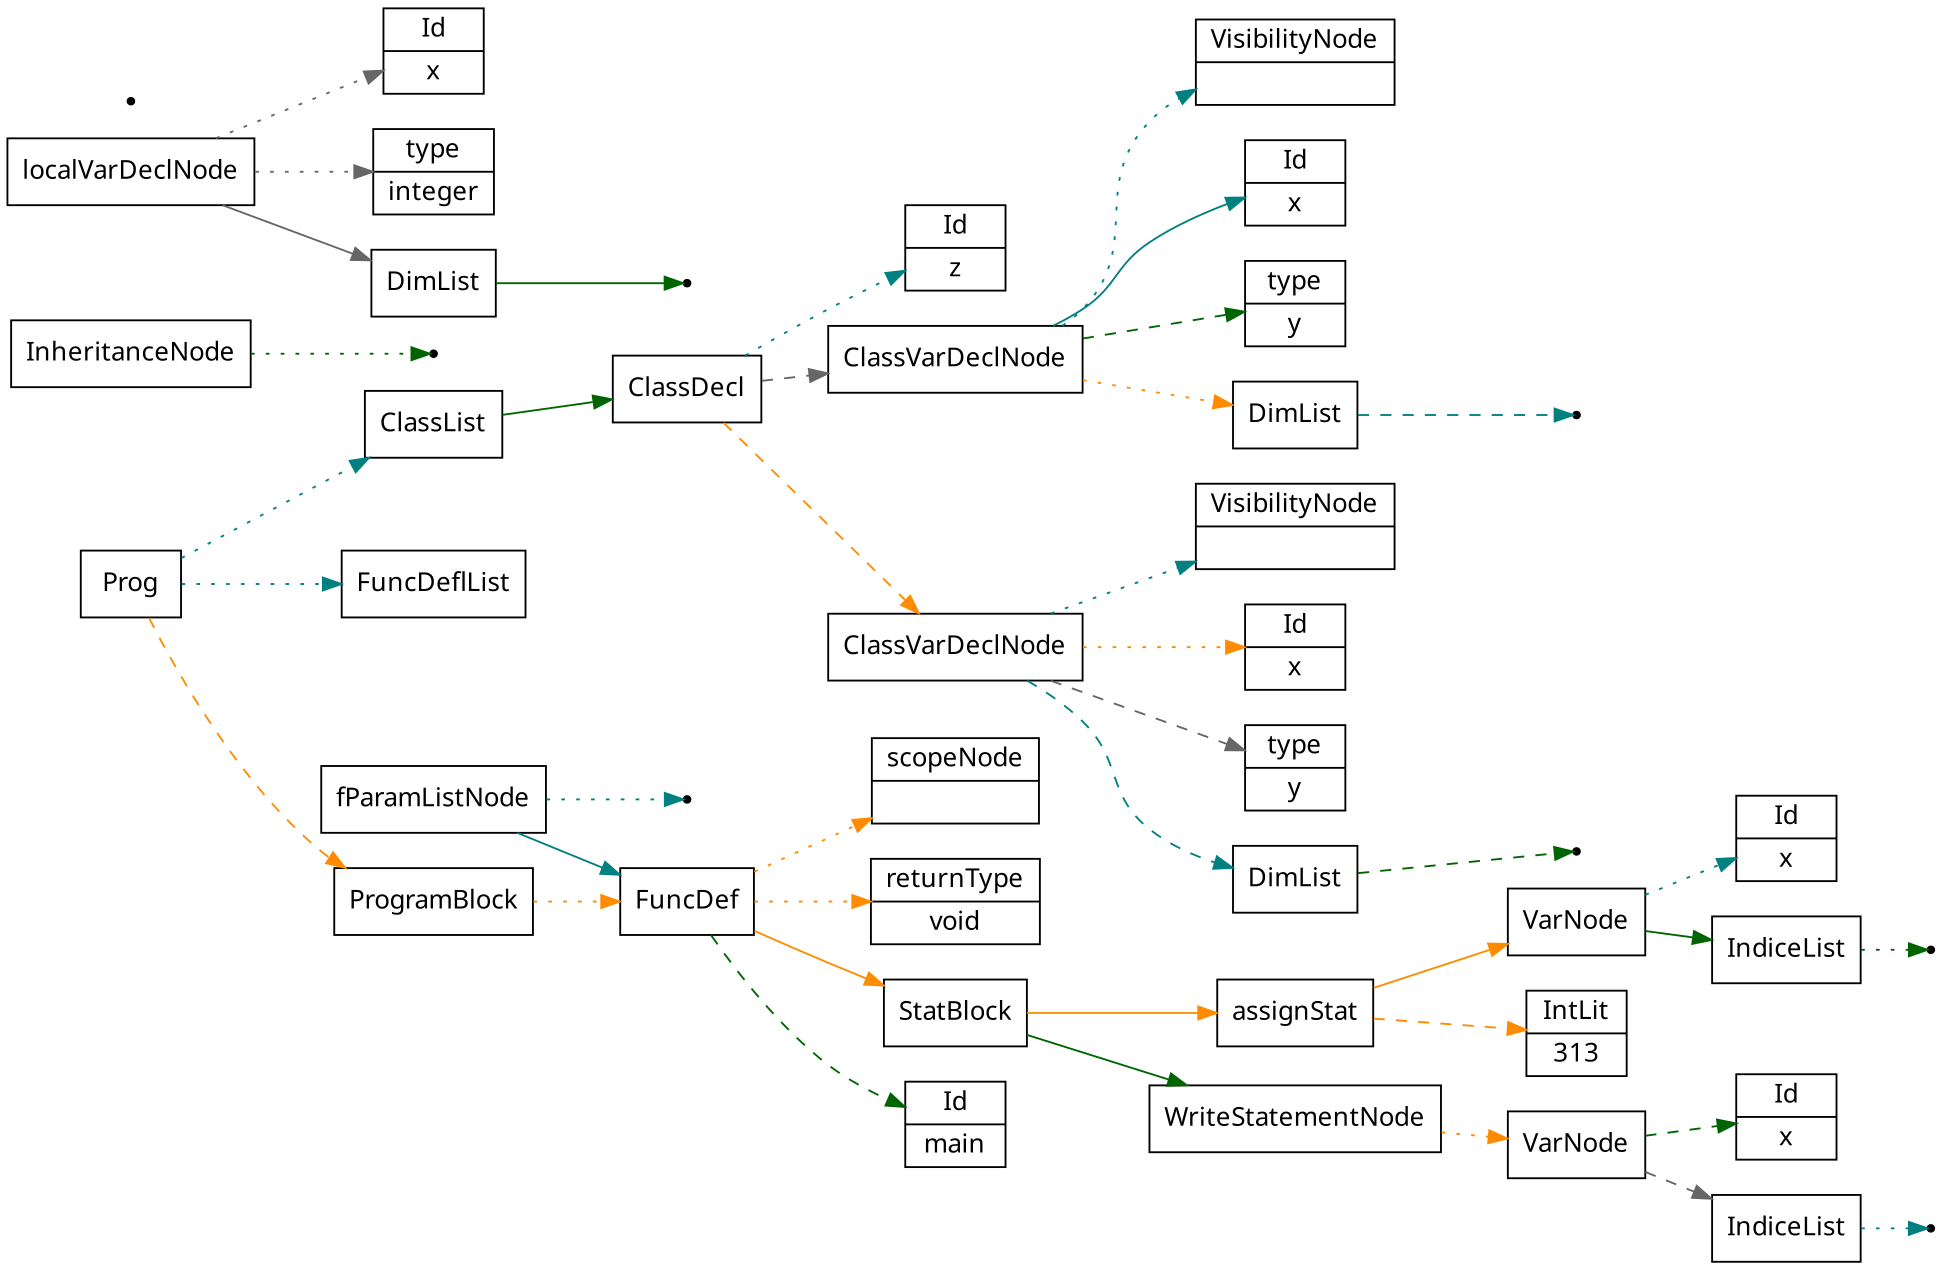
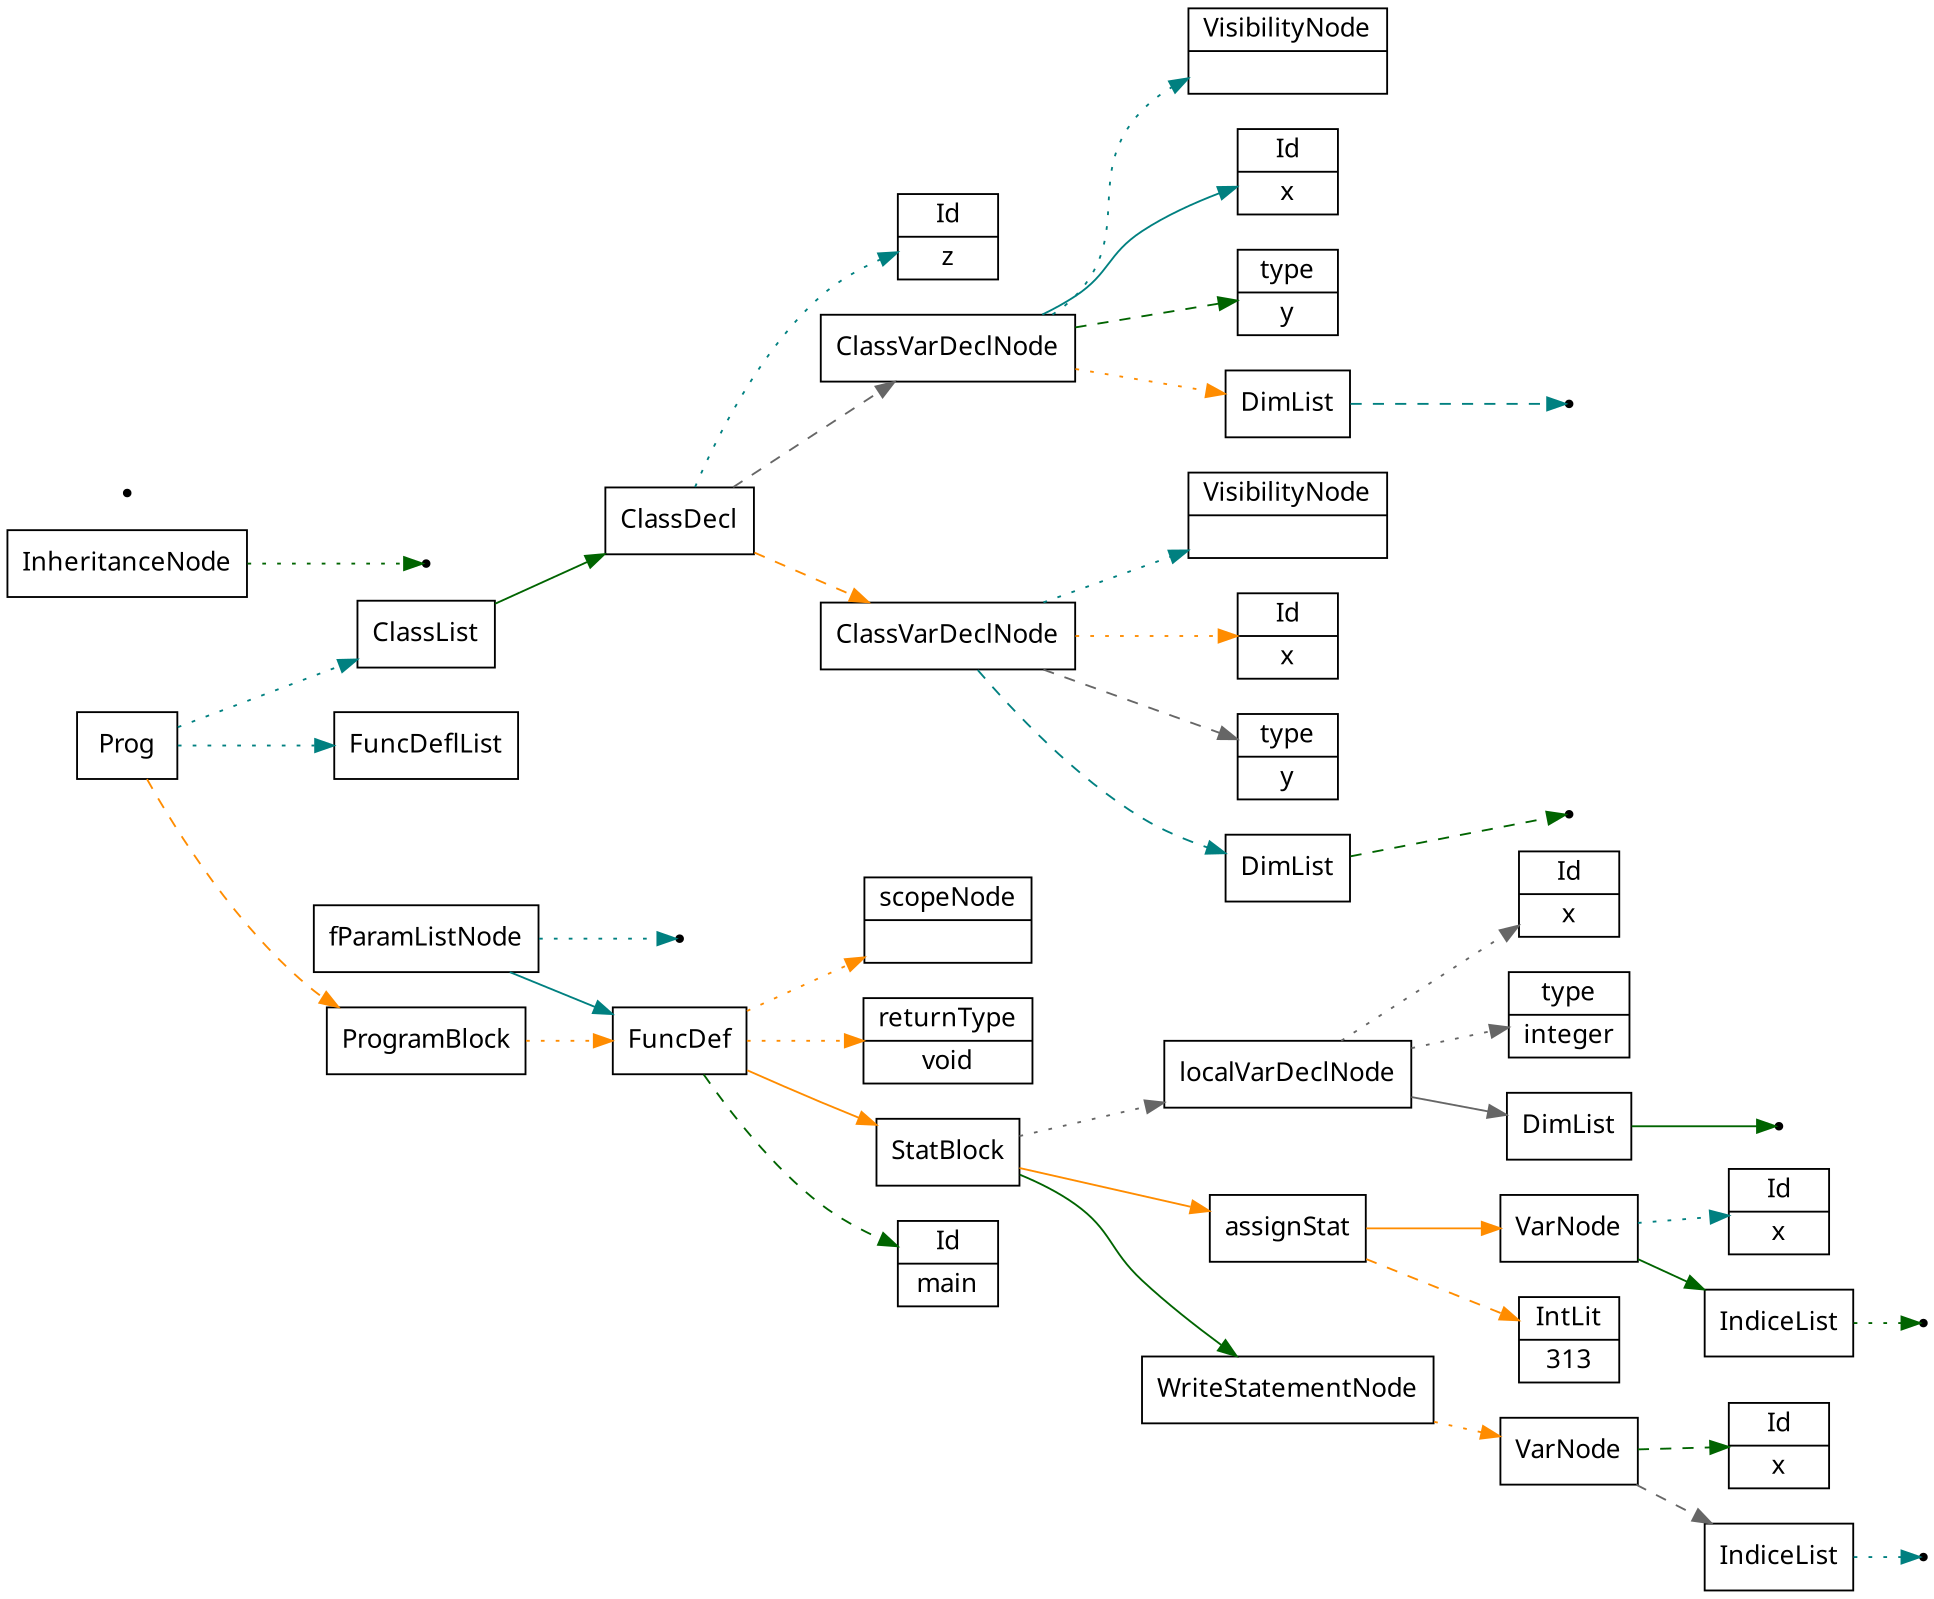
none -> (1083, 1121)
